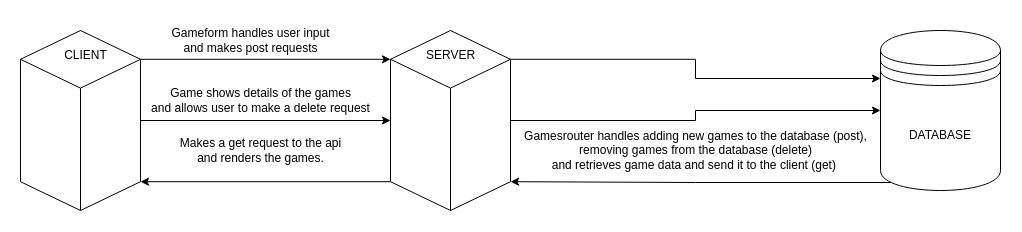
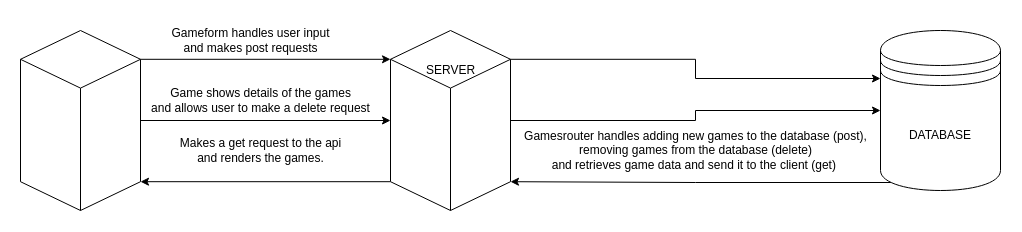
(86, 56) -> none
(451, 56) -> (451, 71)
